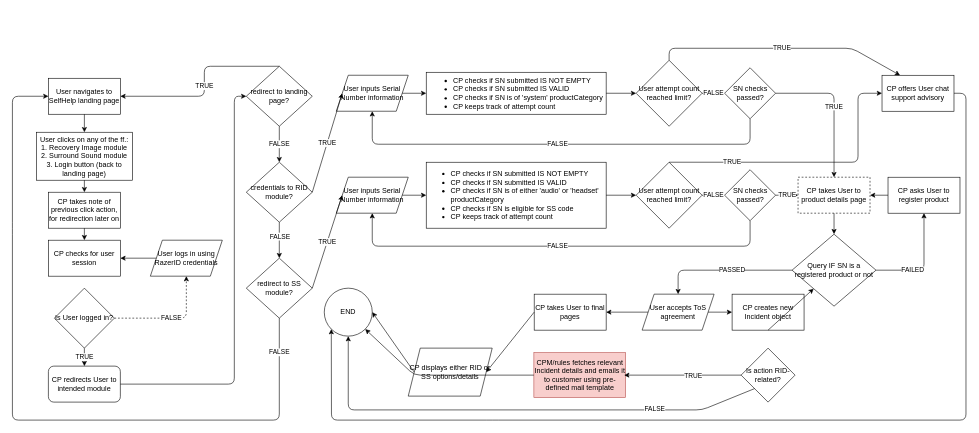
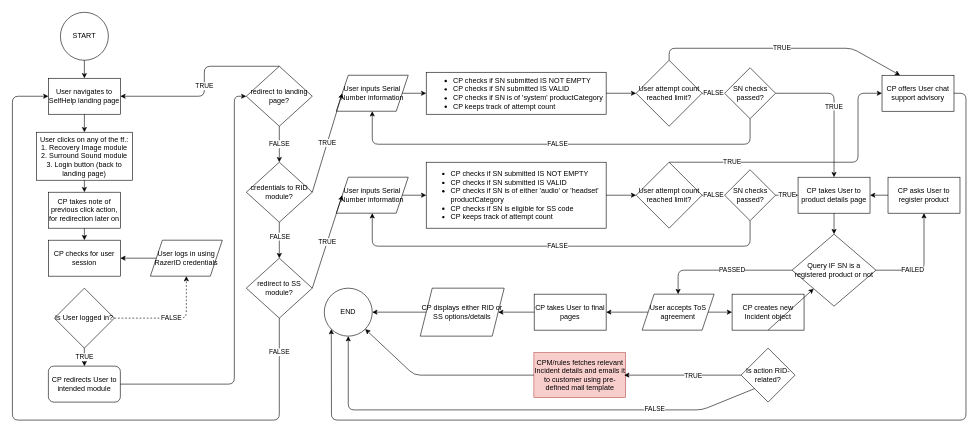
none -> (84, 36)
none -> (84, 67)
(834, 195) -> (834, 195)
(450, 372) -> (462, 312)
